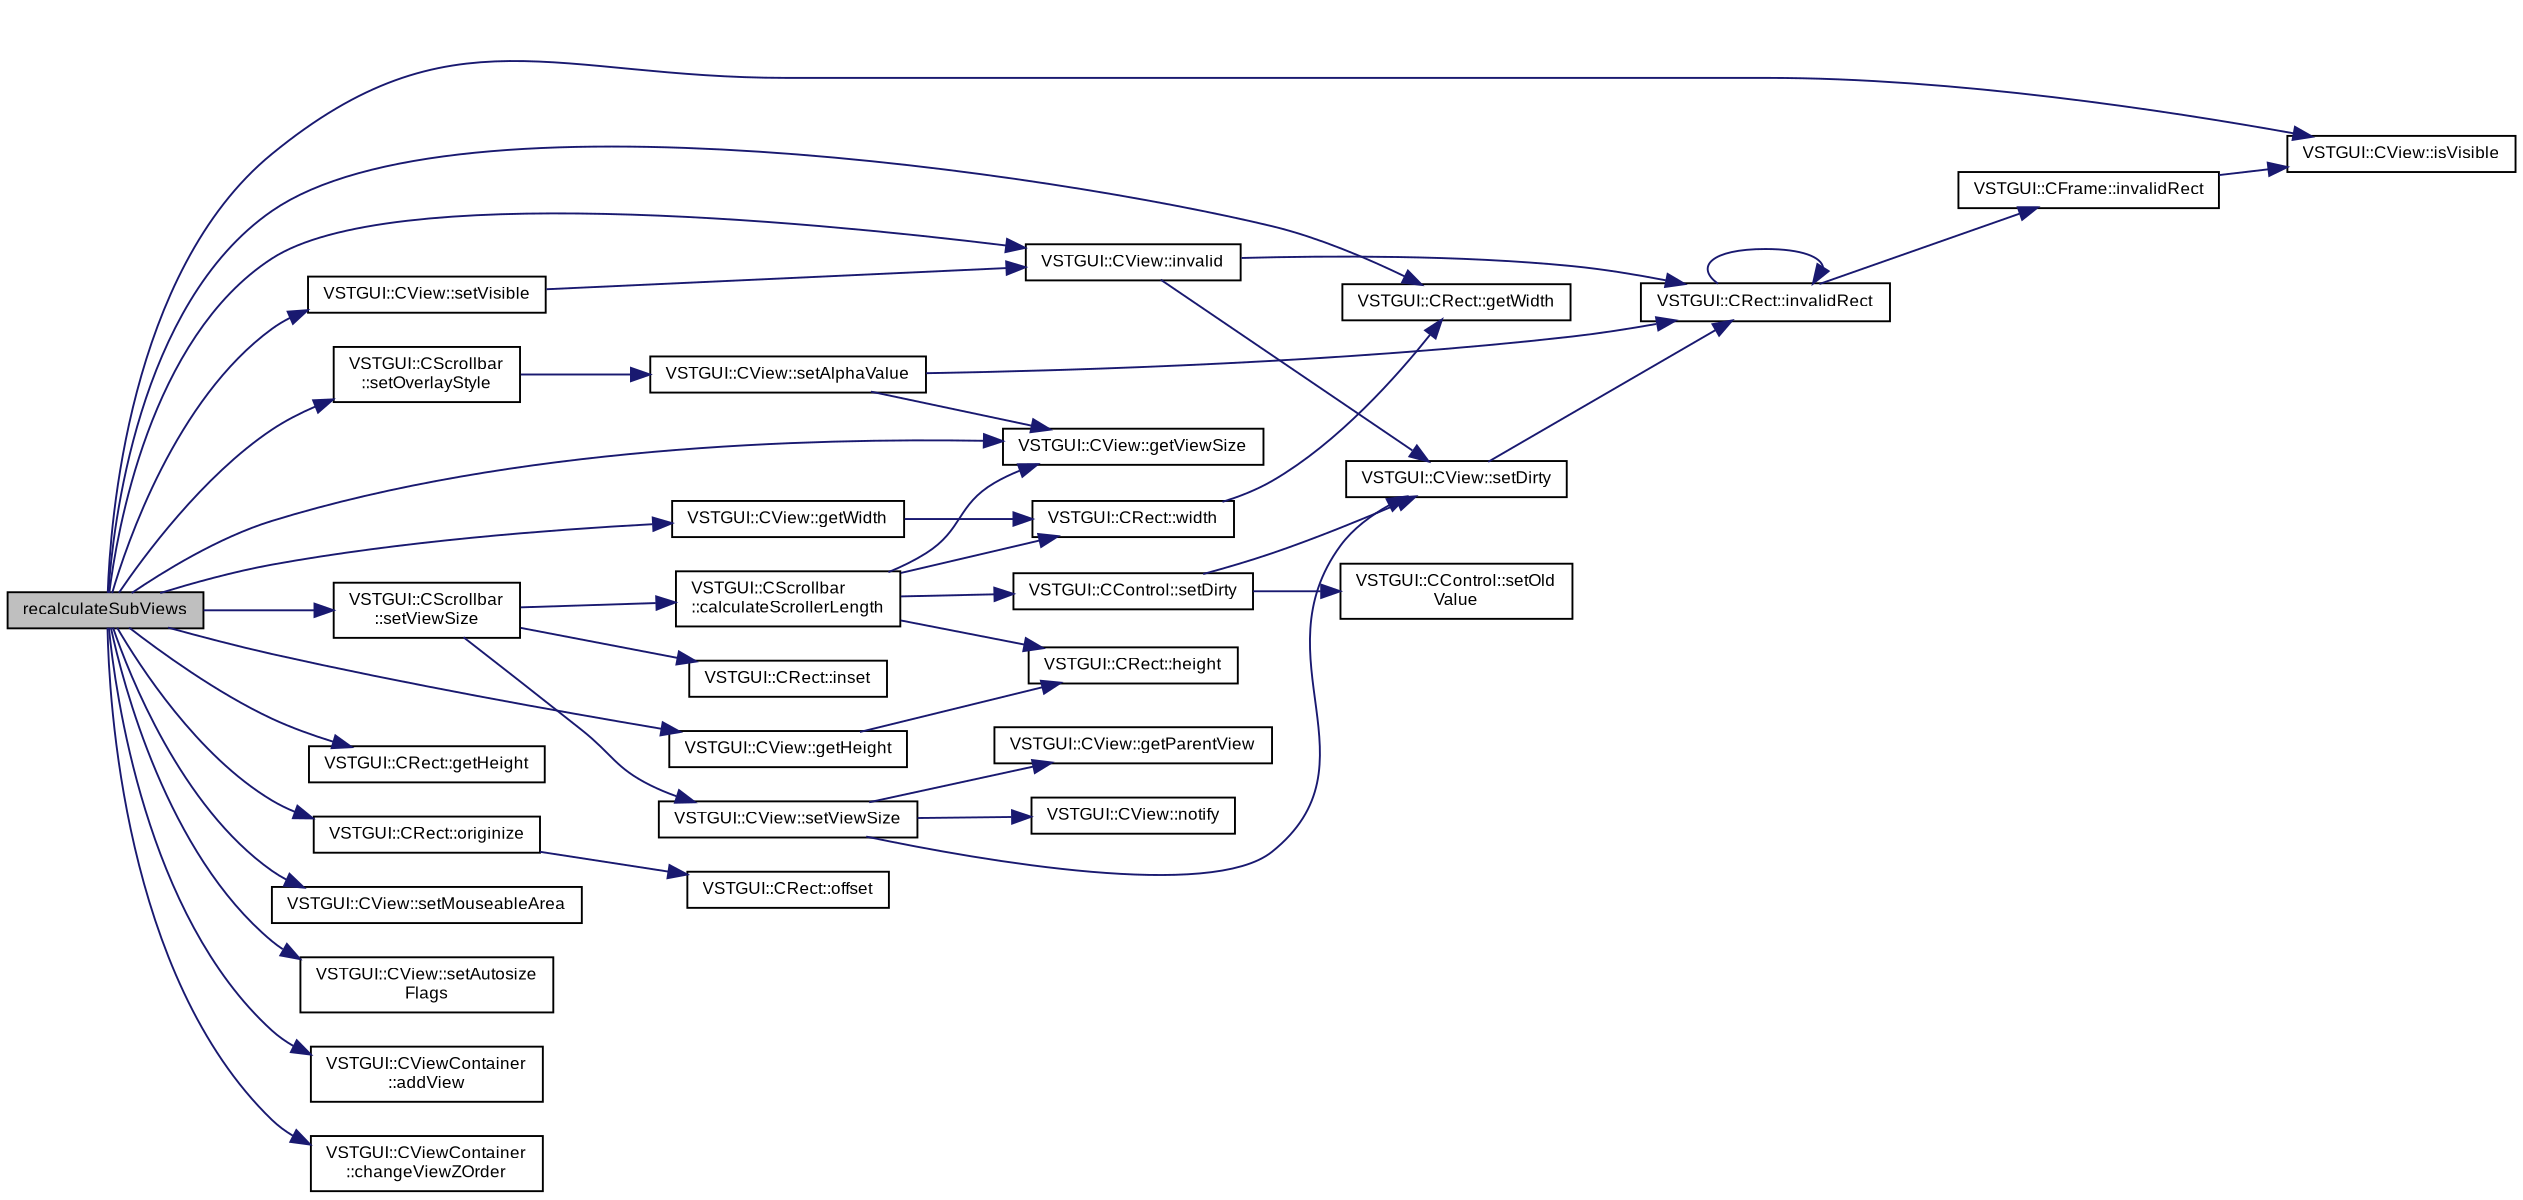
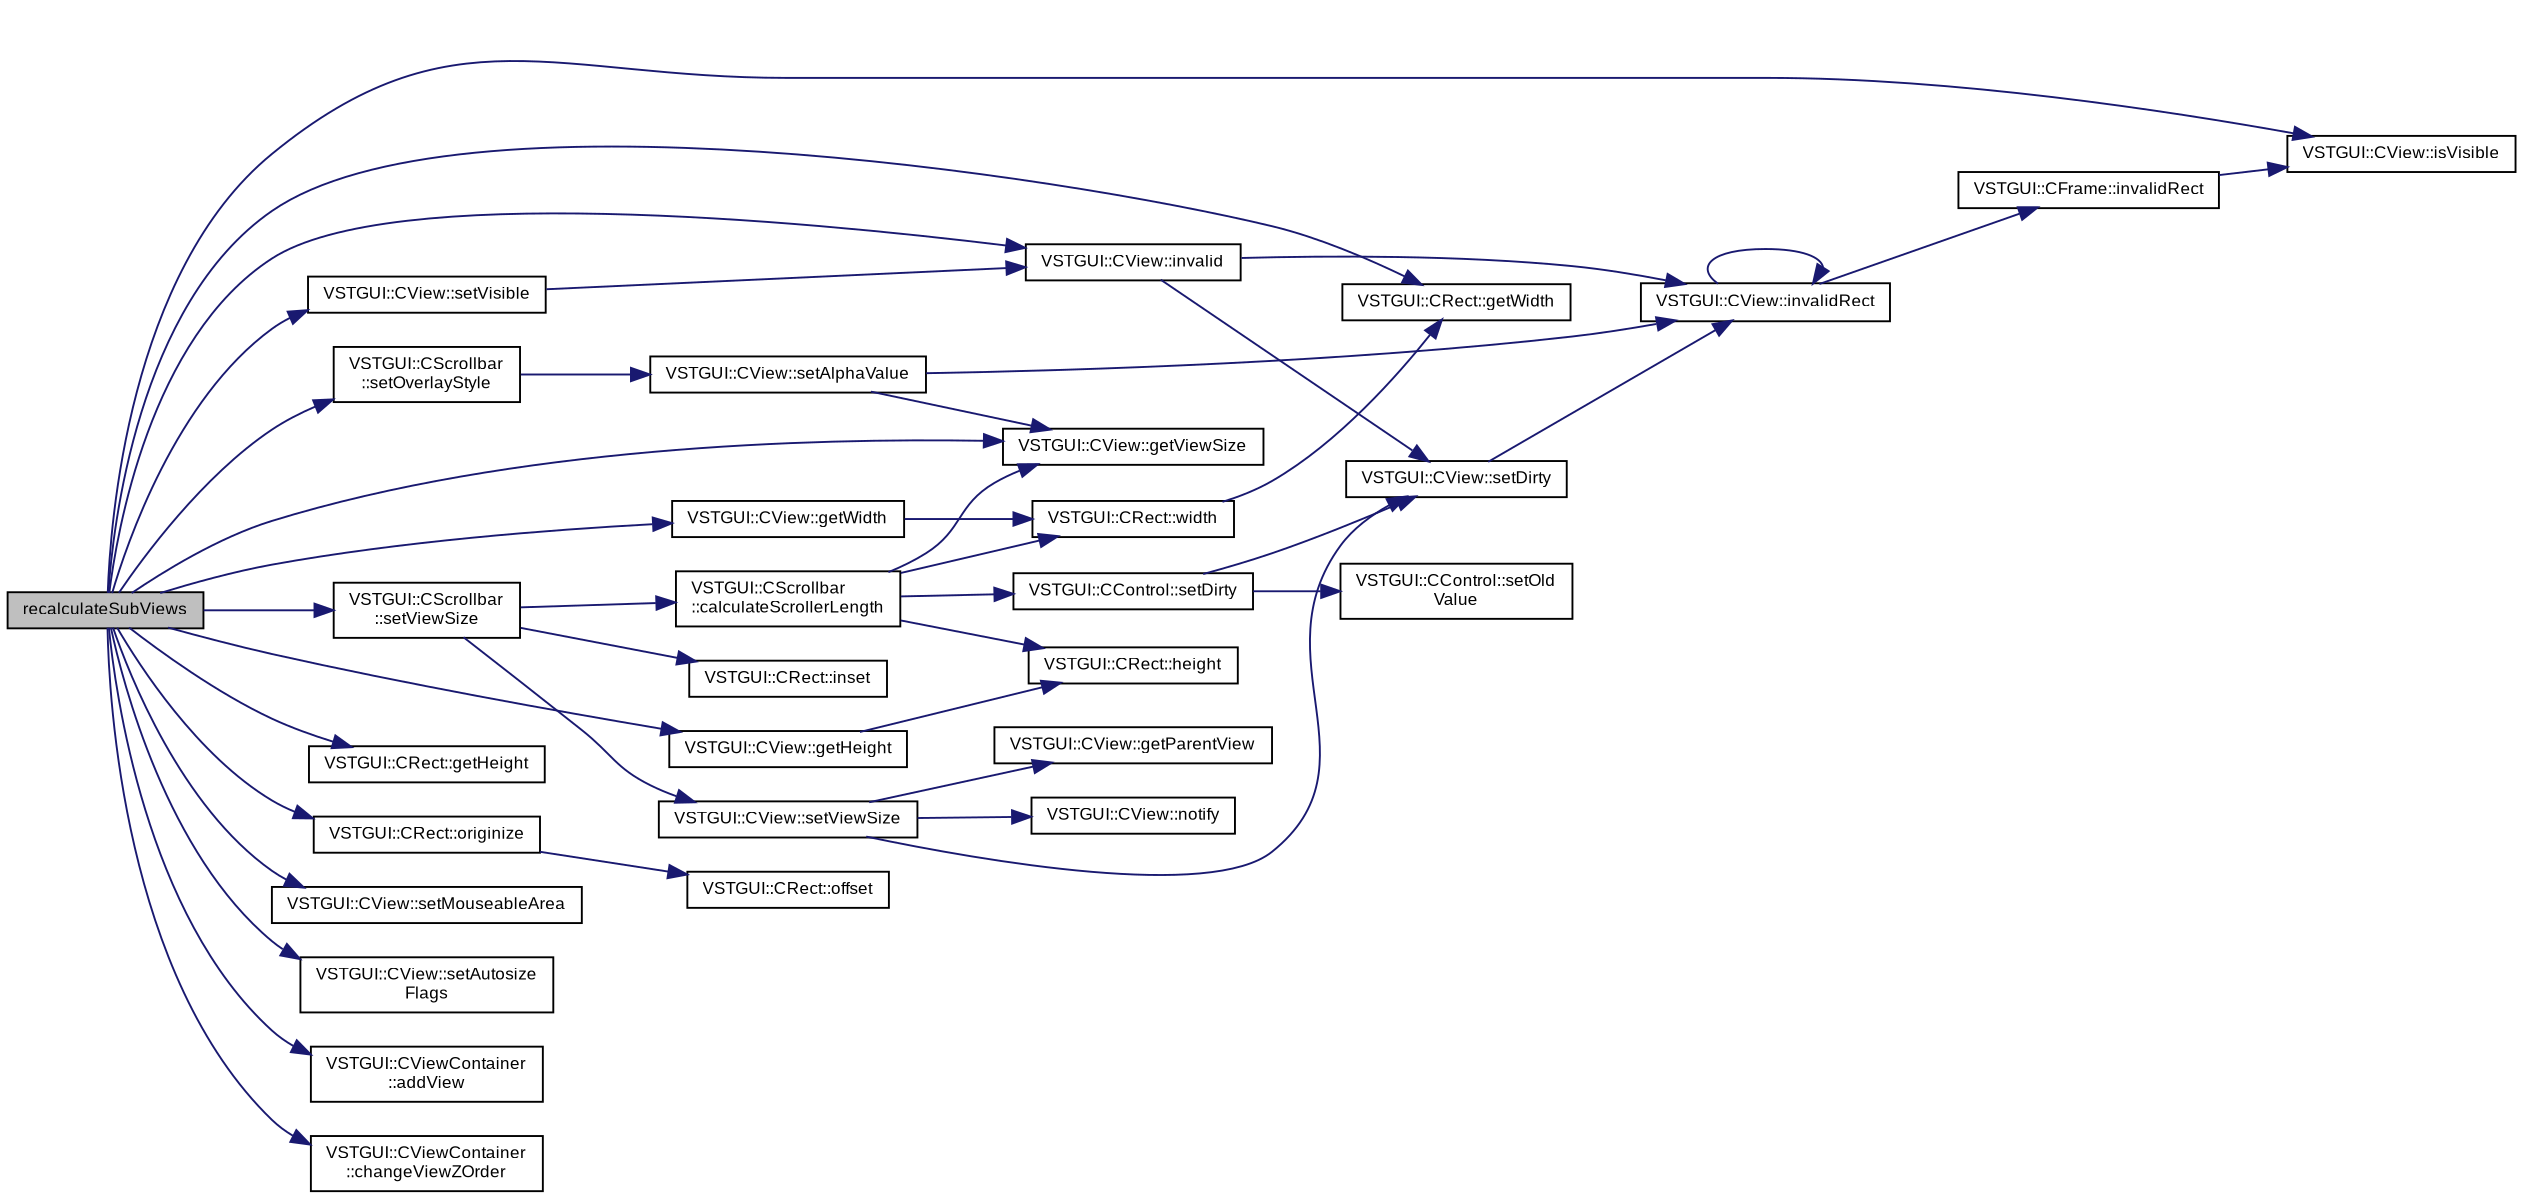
(1765, 302) -> (1765, 302)
